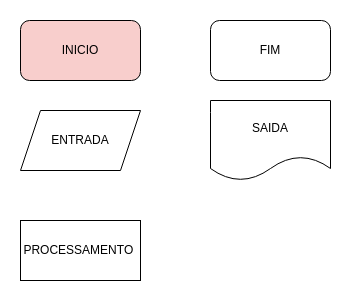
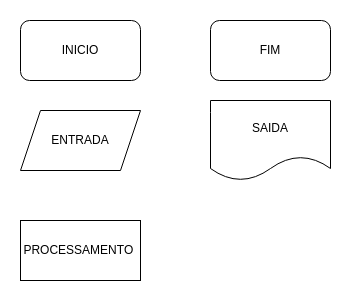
(81, 51) -> (81, 51)
